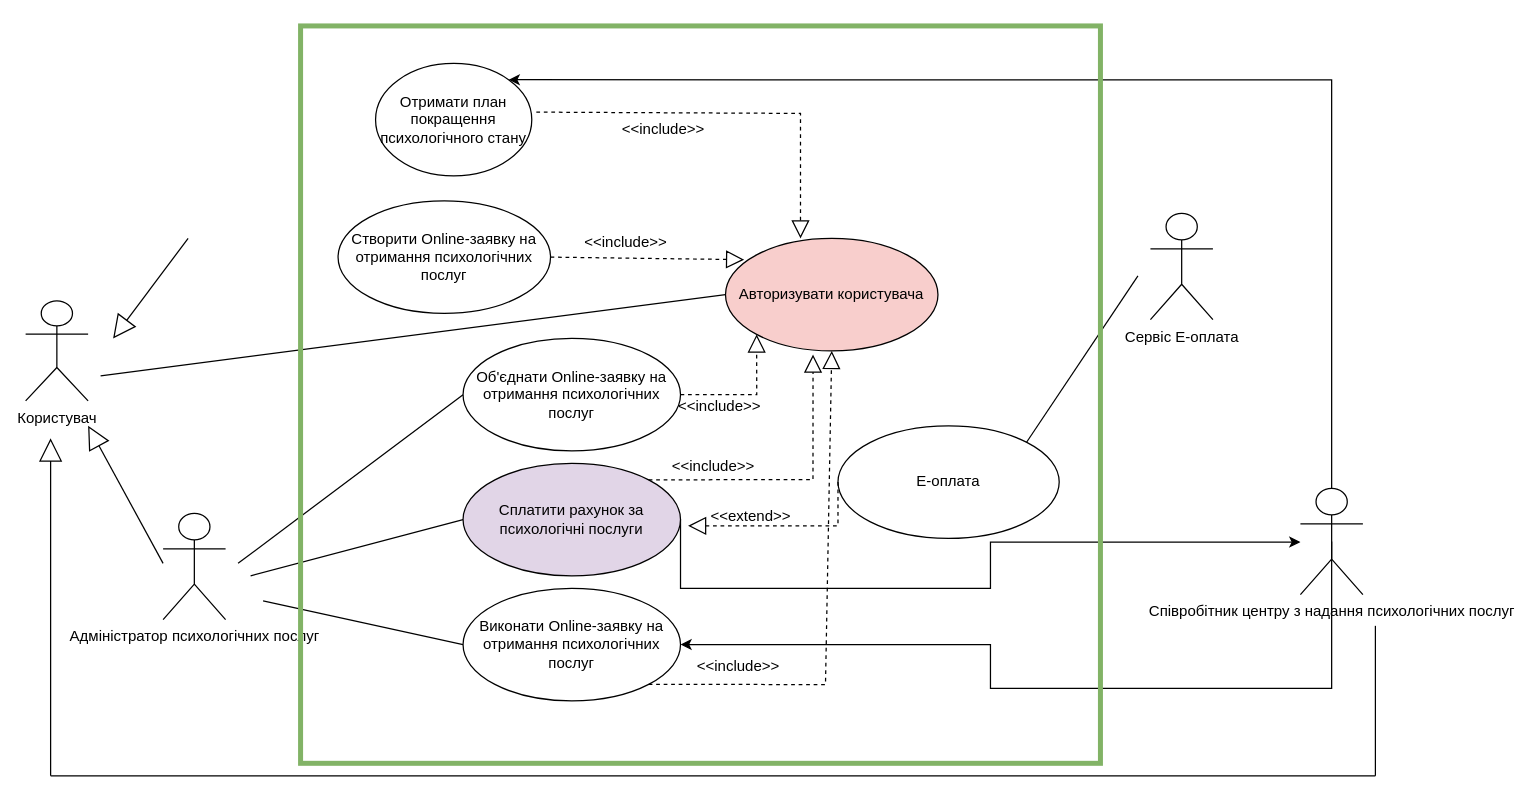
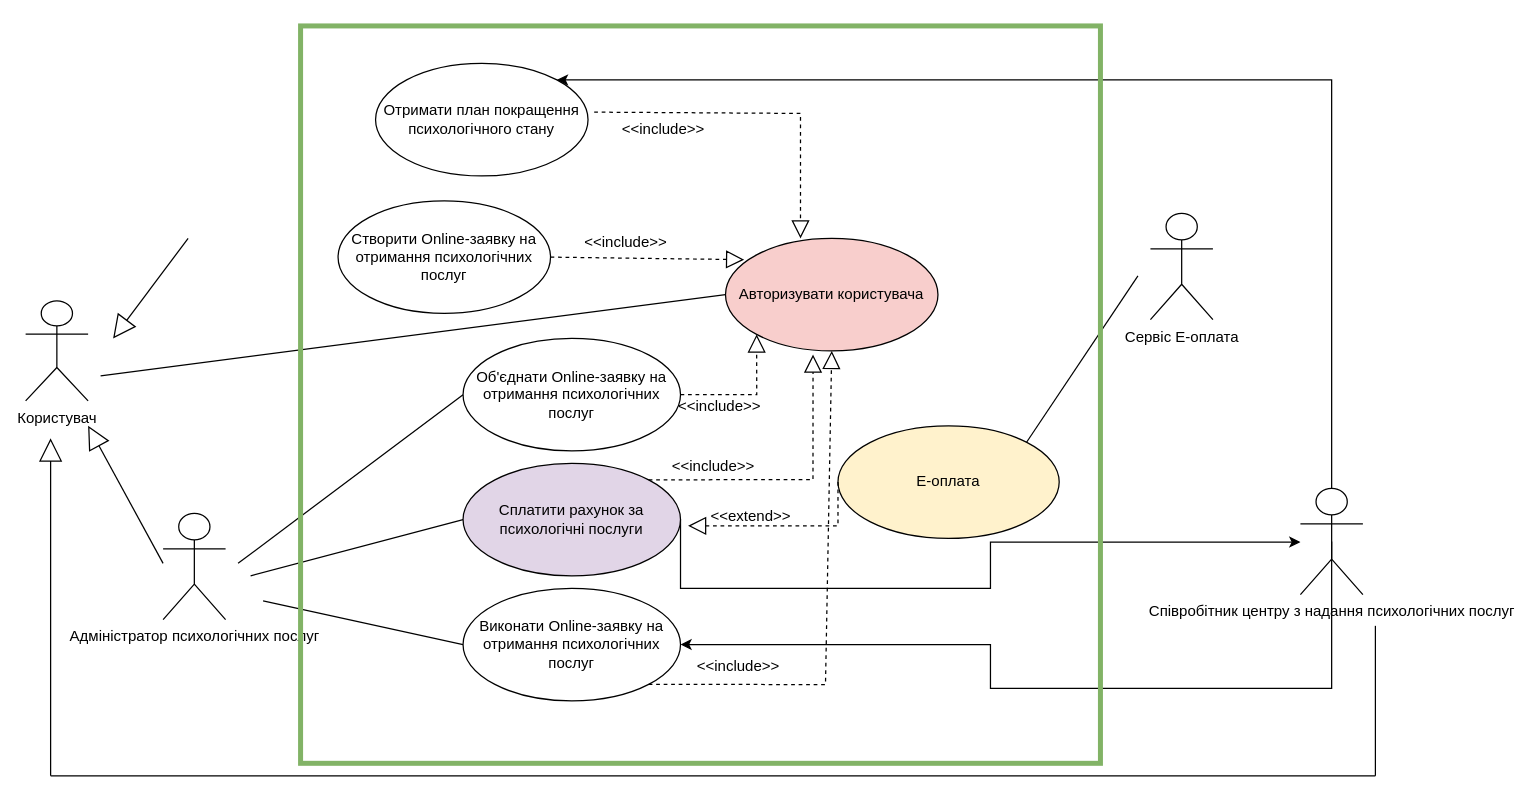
(454, 119) -> (482, 119)
(949, 482) -> (949, 482)
